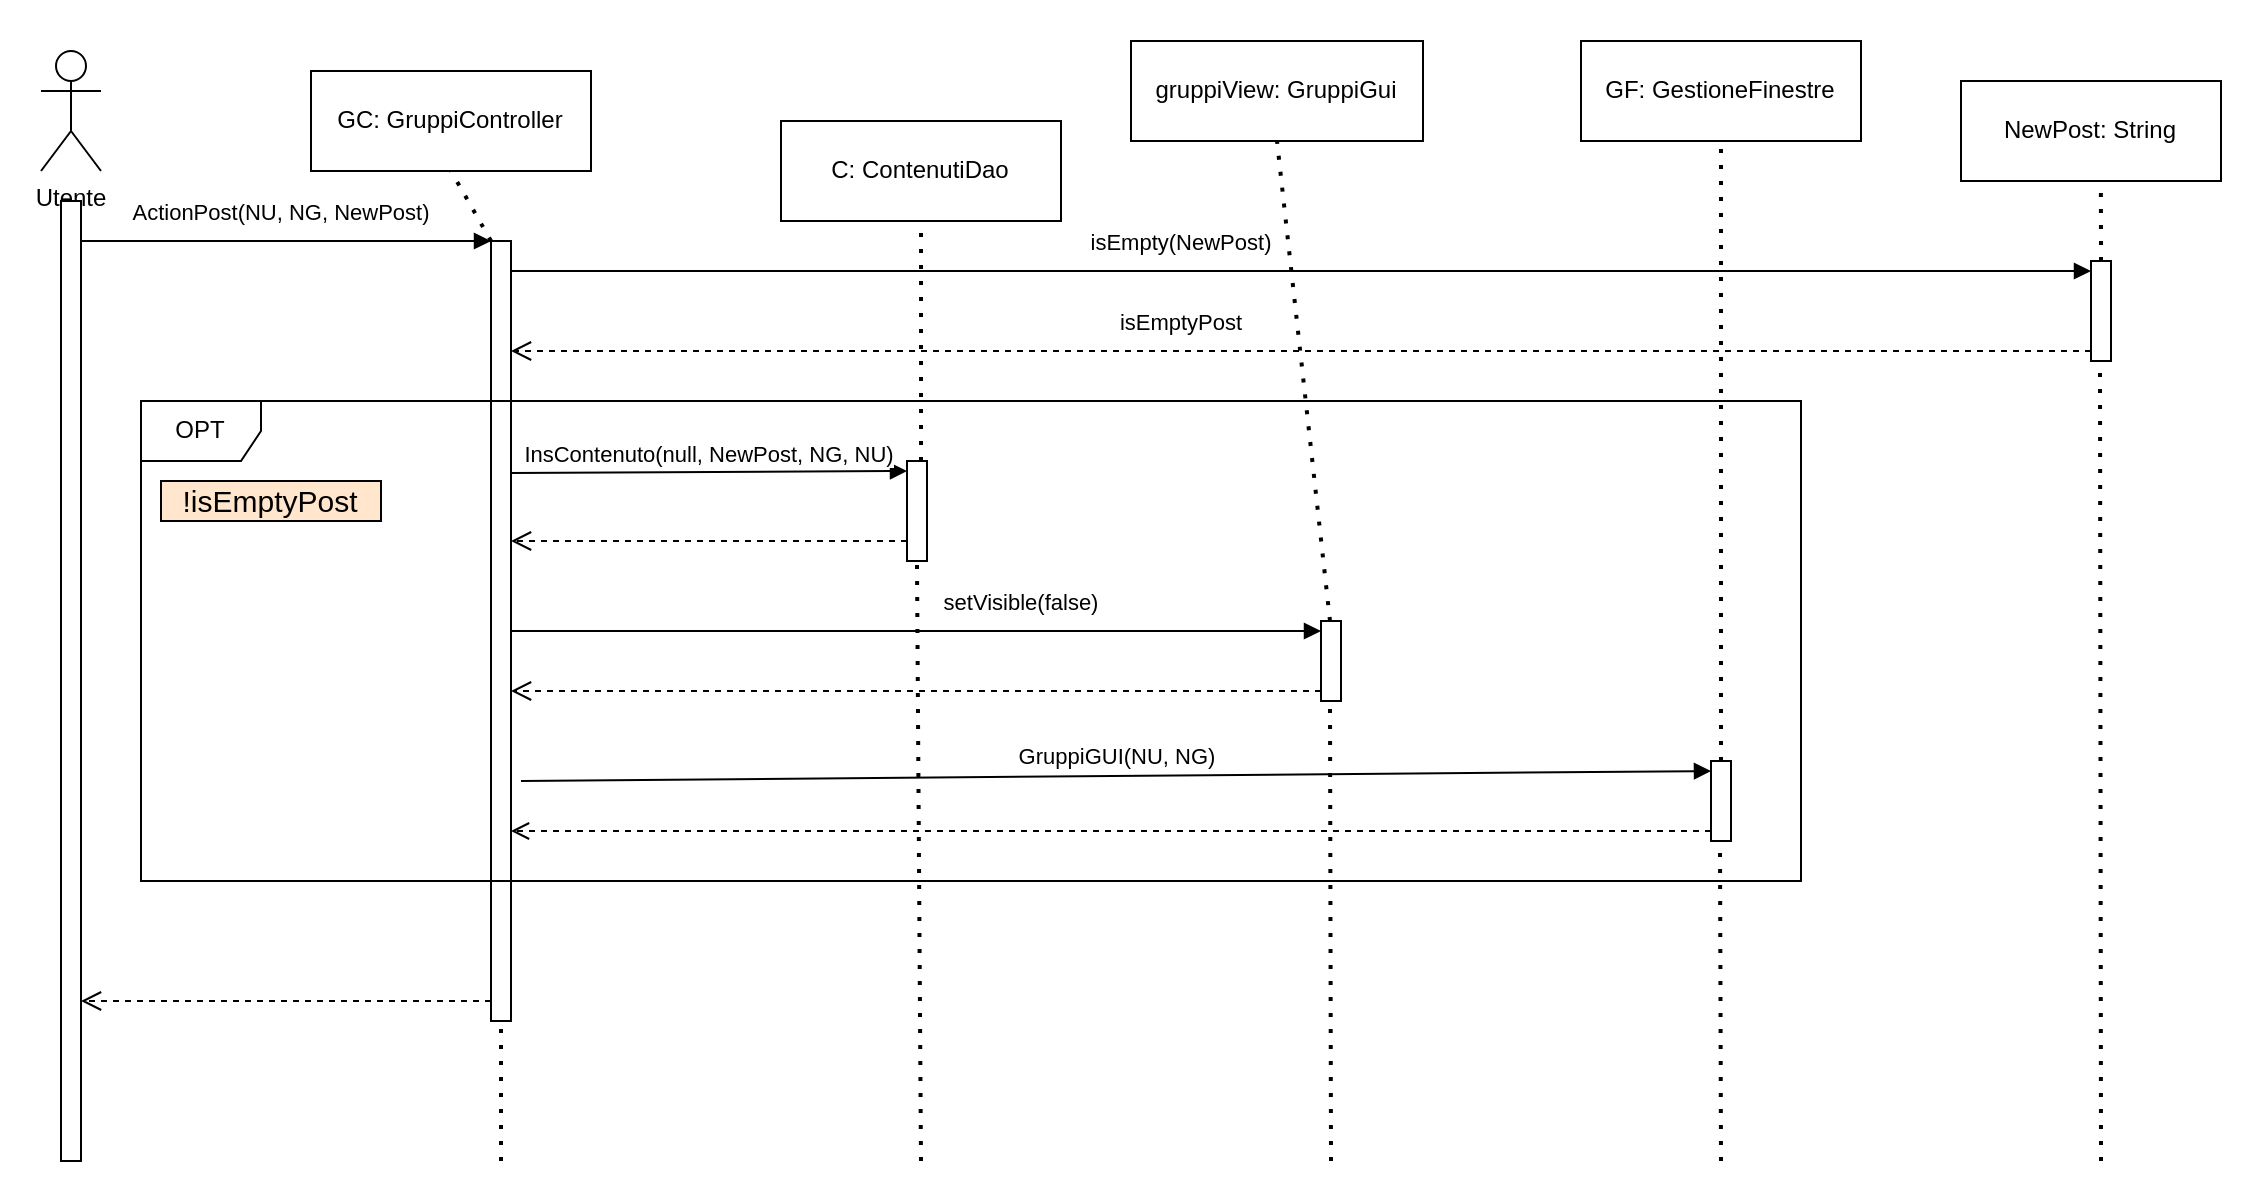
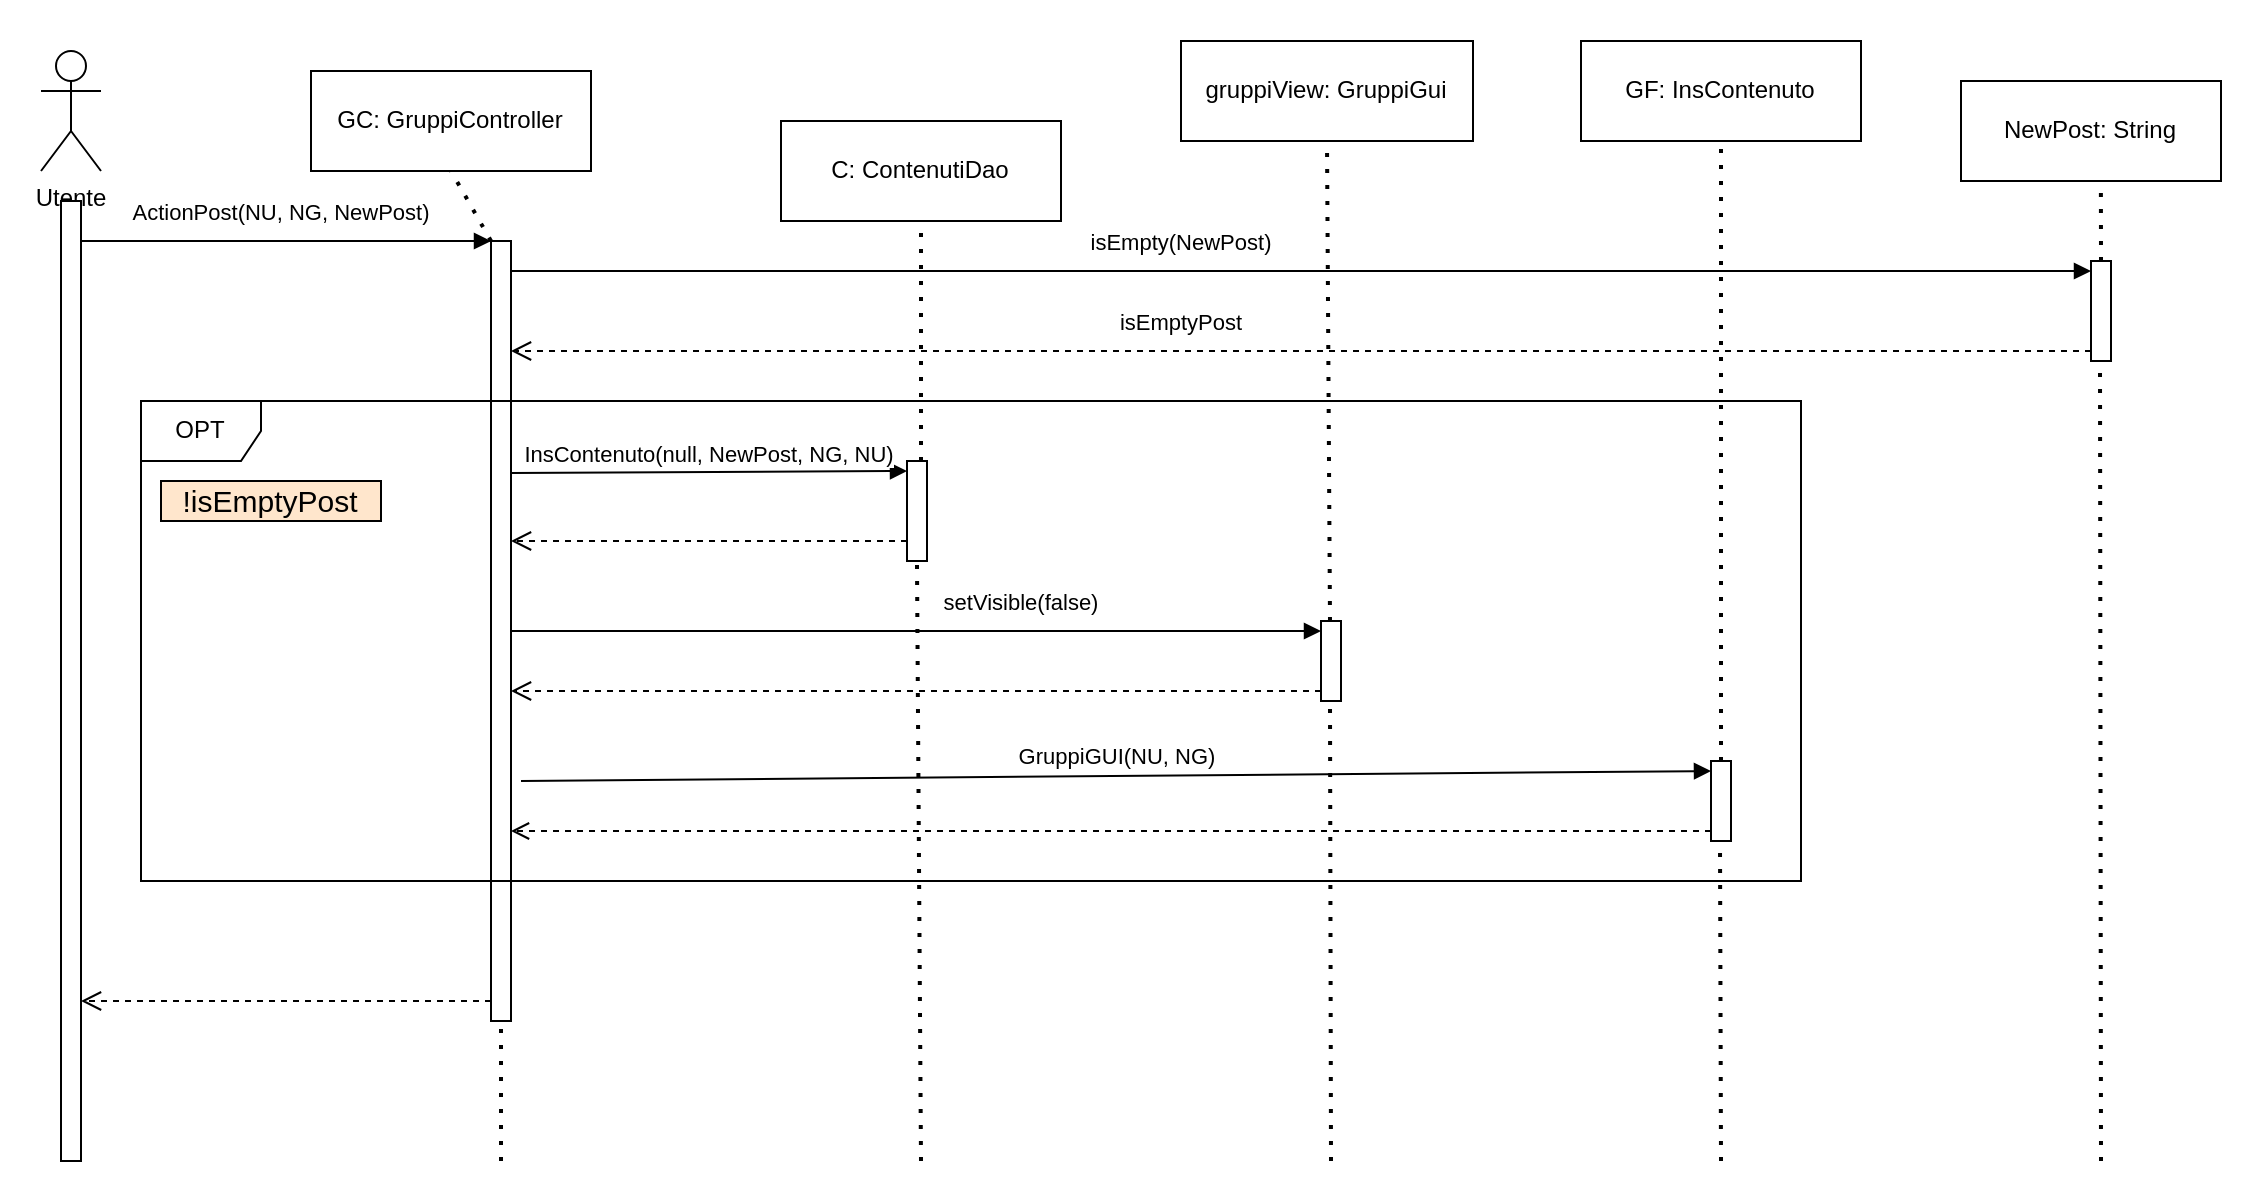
(1277, 91) -> (1327, 91)
(1721, 91) -> (1721, 91)
